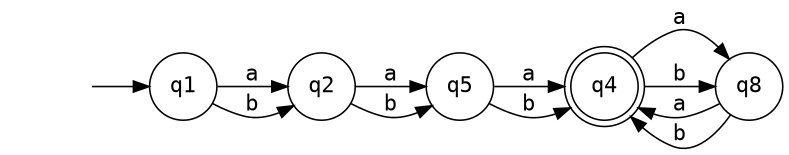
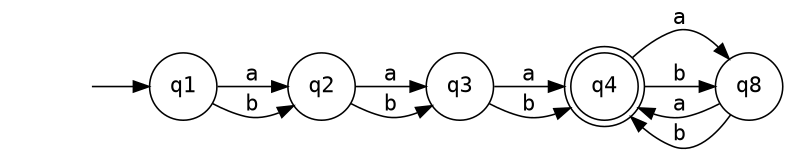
(460, 87) -> (460, 87)
